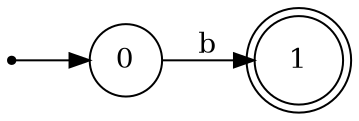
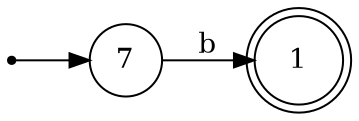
(126, 60) -> (126, 60)
